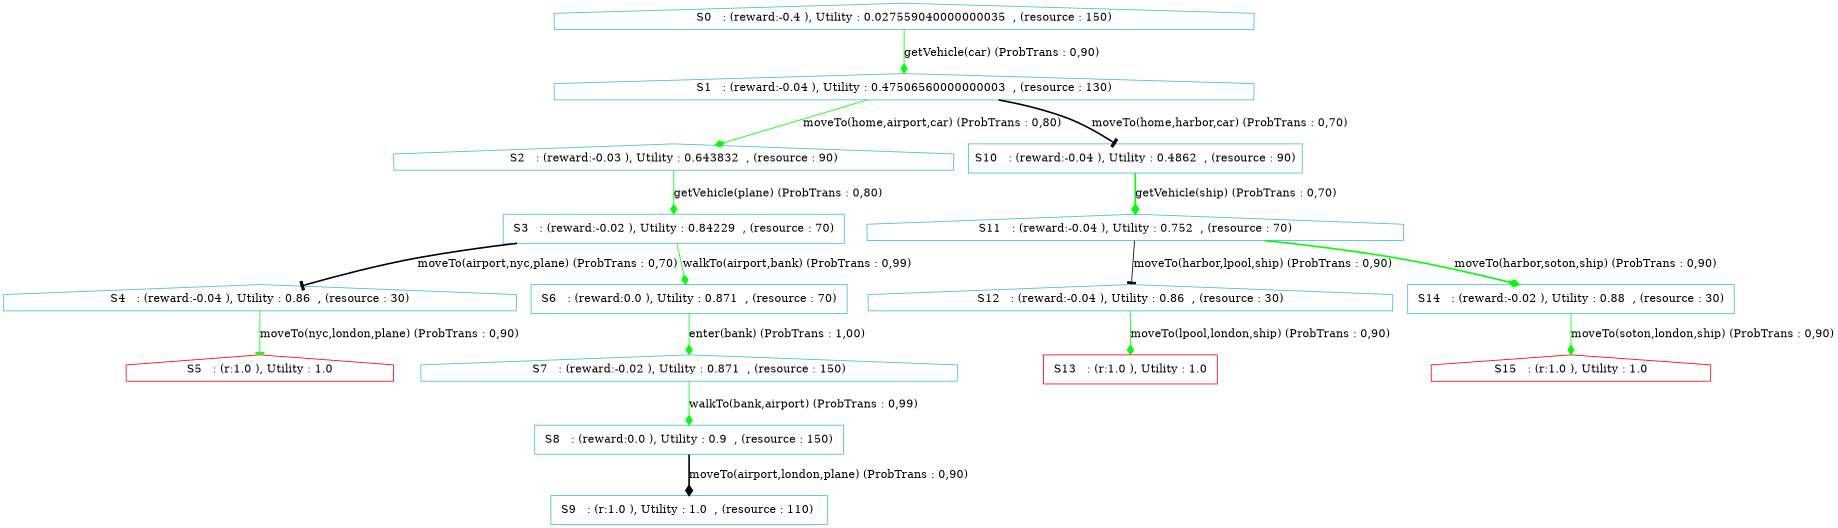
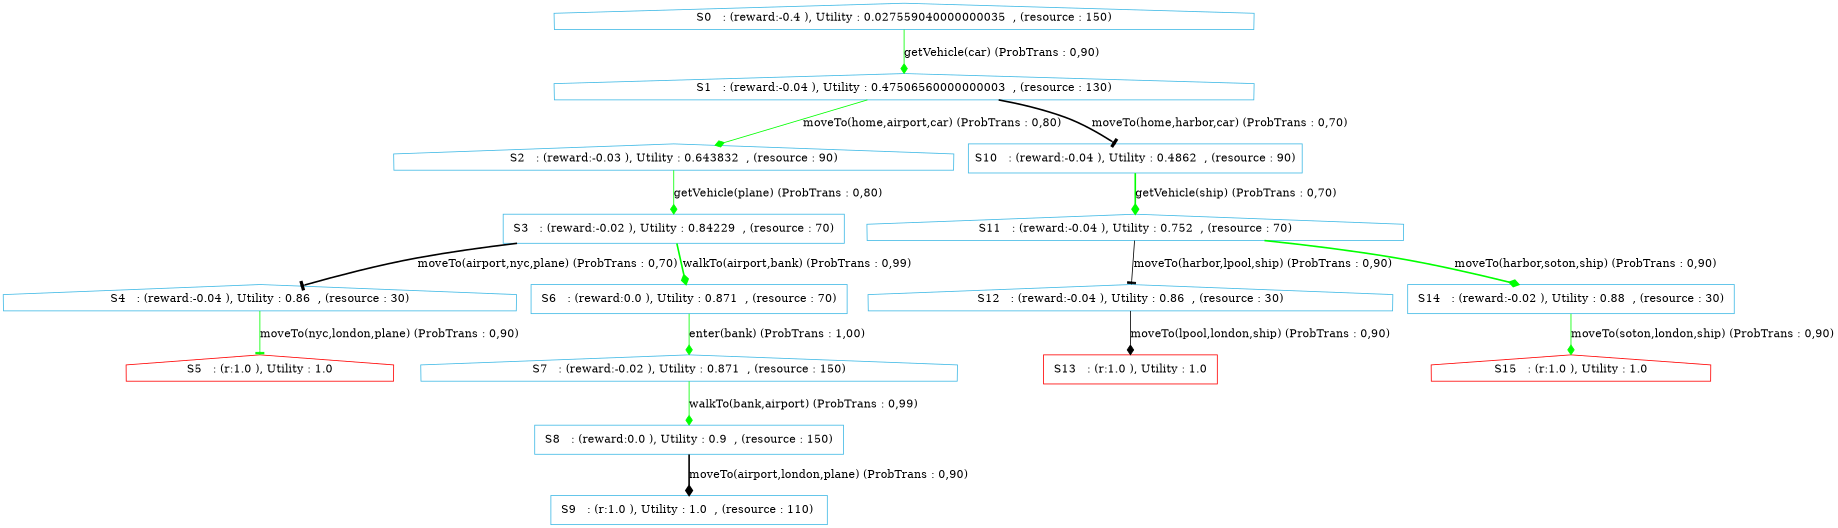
(680, 259) -> (680, 259)
(1130, 328) -> (1130, 328)
